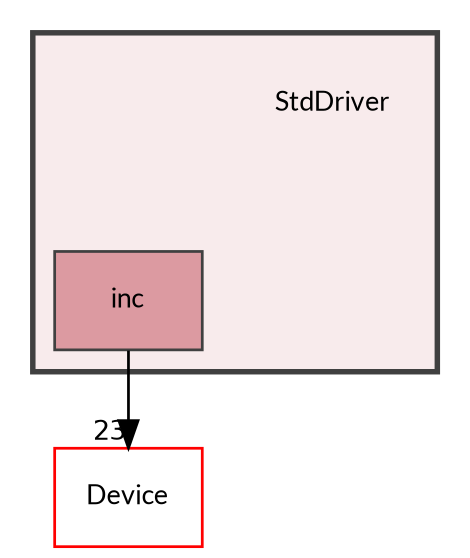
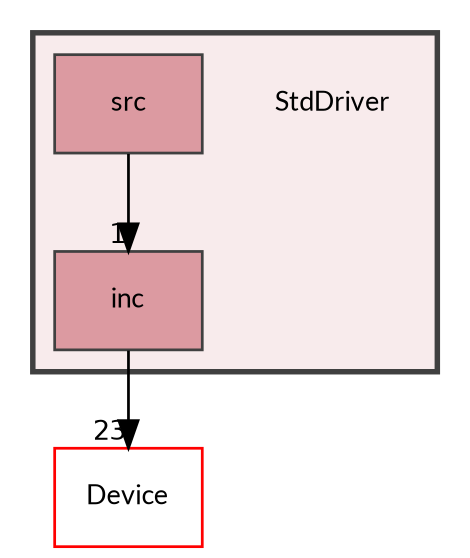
none -> (128, 104)
